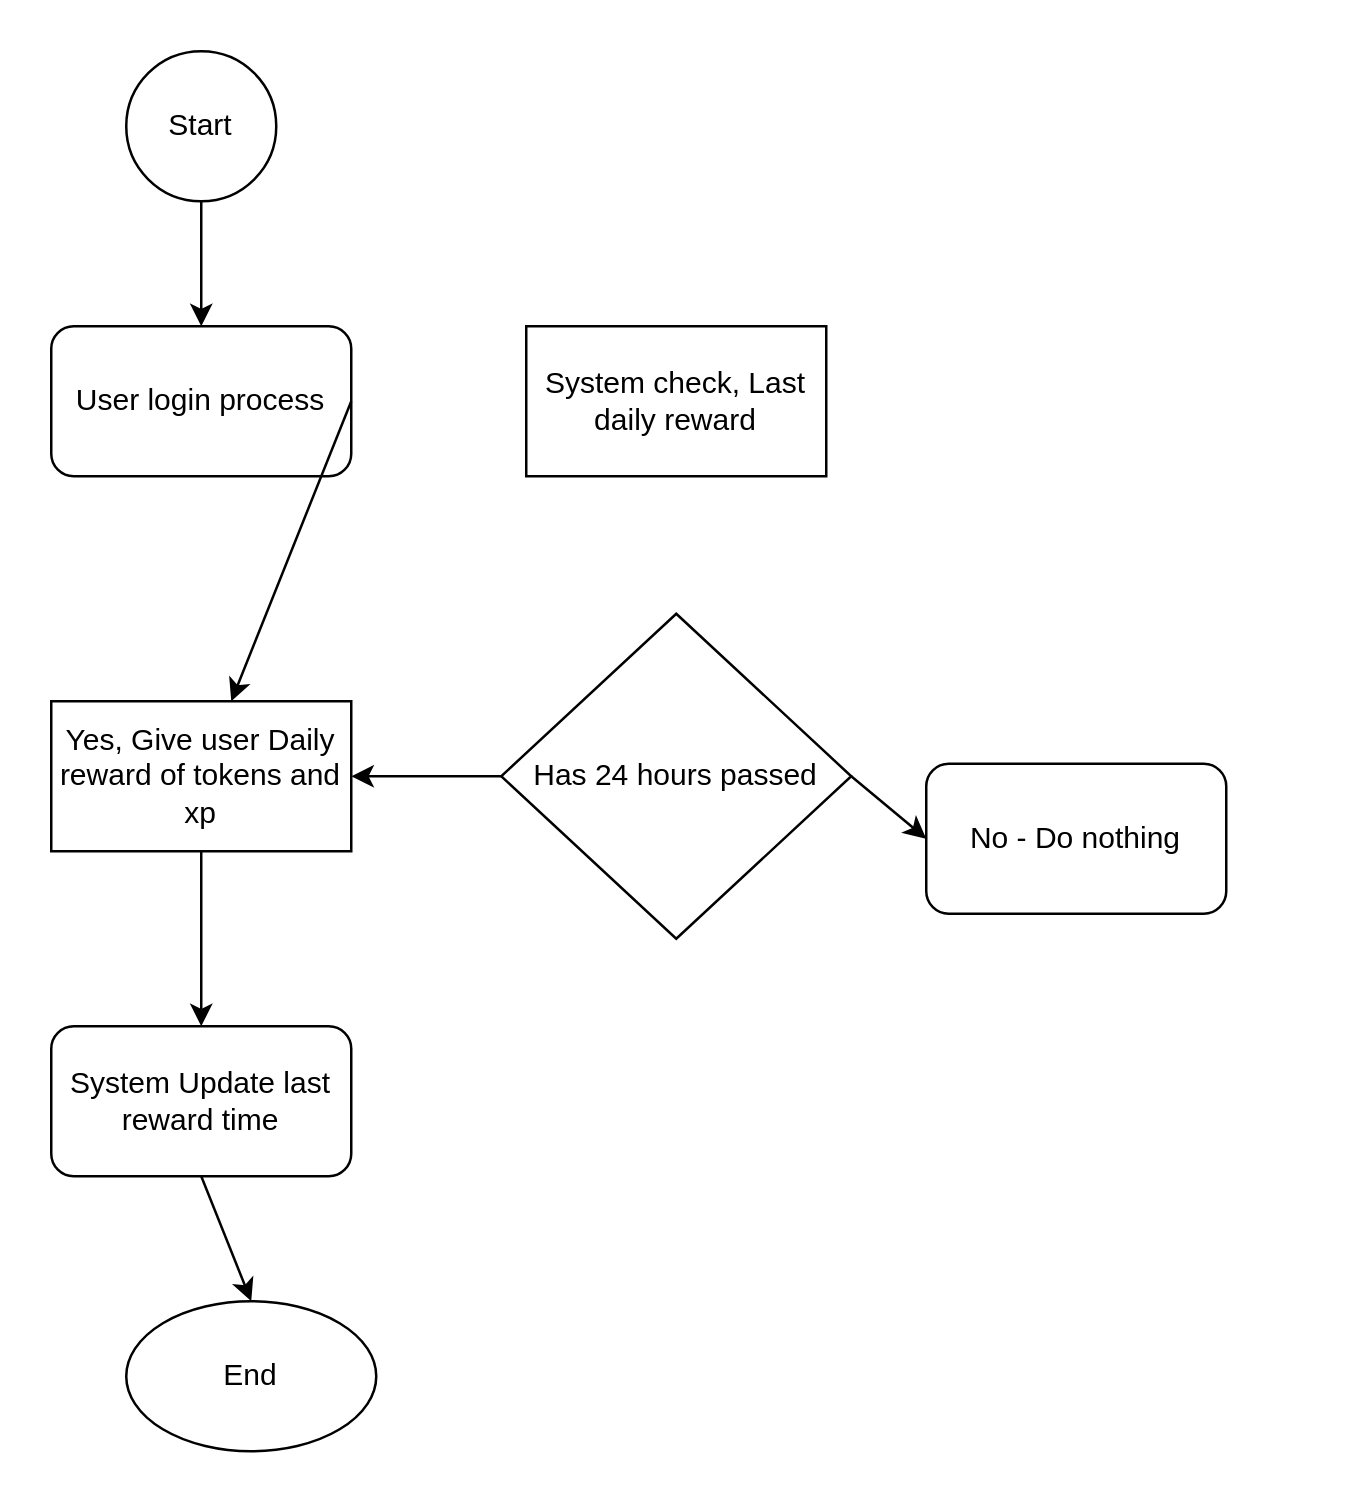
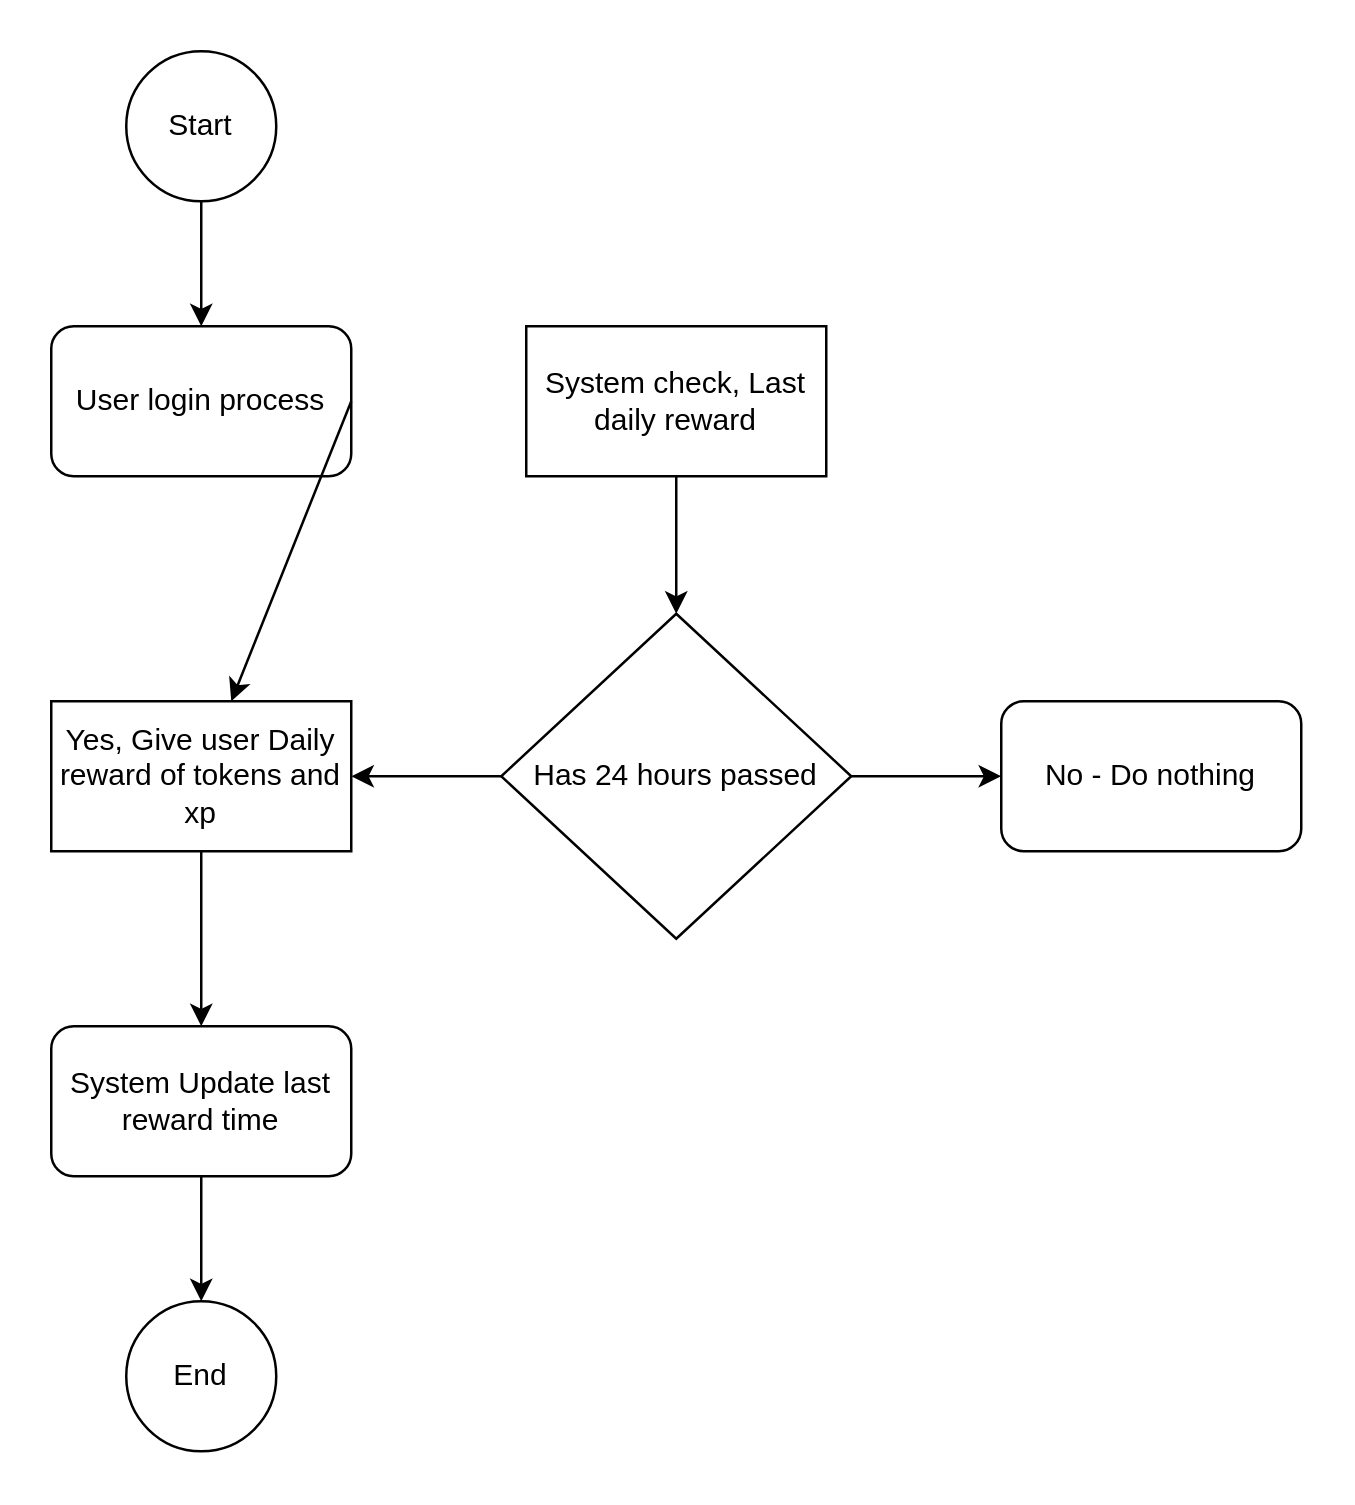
none -> (676, 537)
(1076, 839) -> (1151, 776)
(251, 1376) -> (201, 1376)
